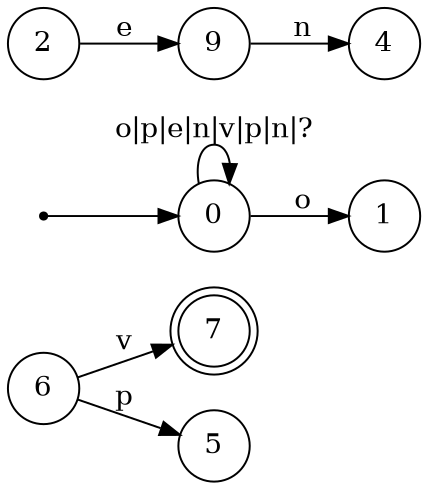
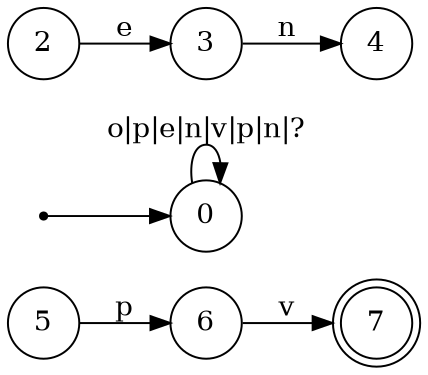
(214, 44) -> (206, 44)
(384, 216) -> none
(119, 414) -> (115, 323)
